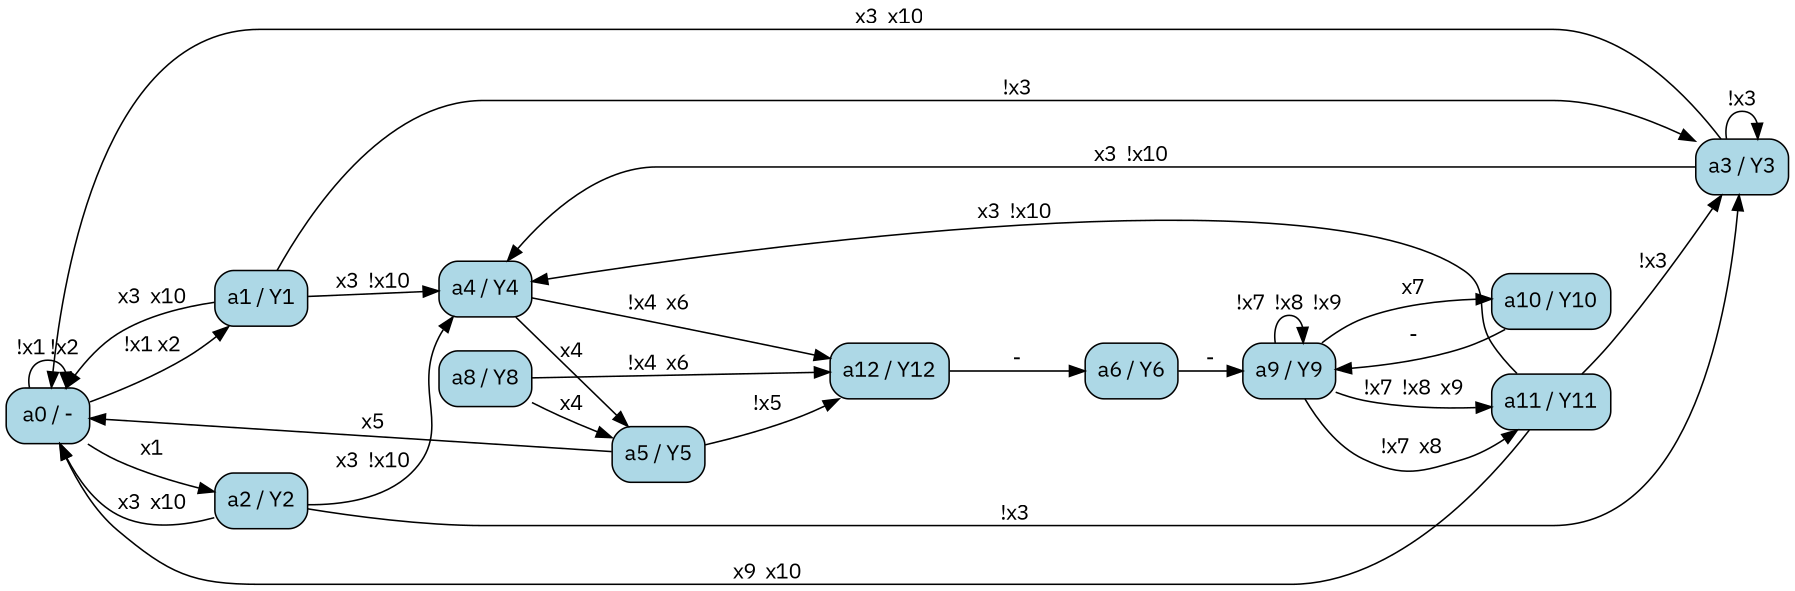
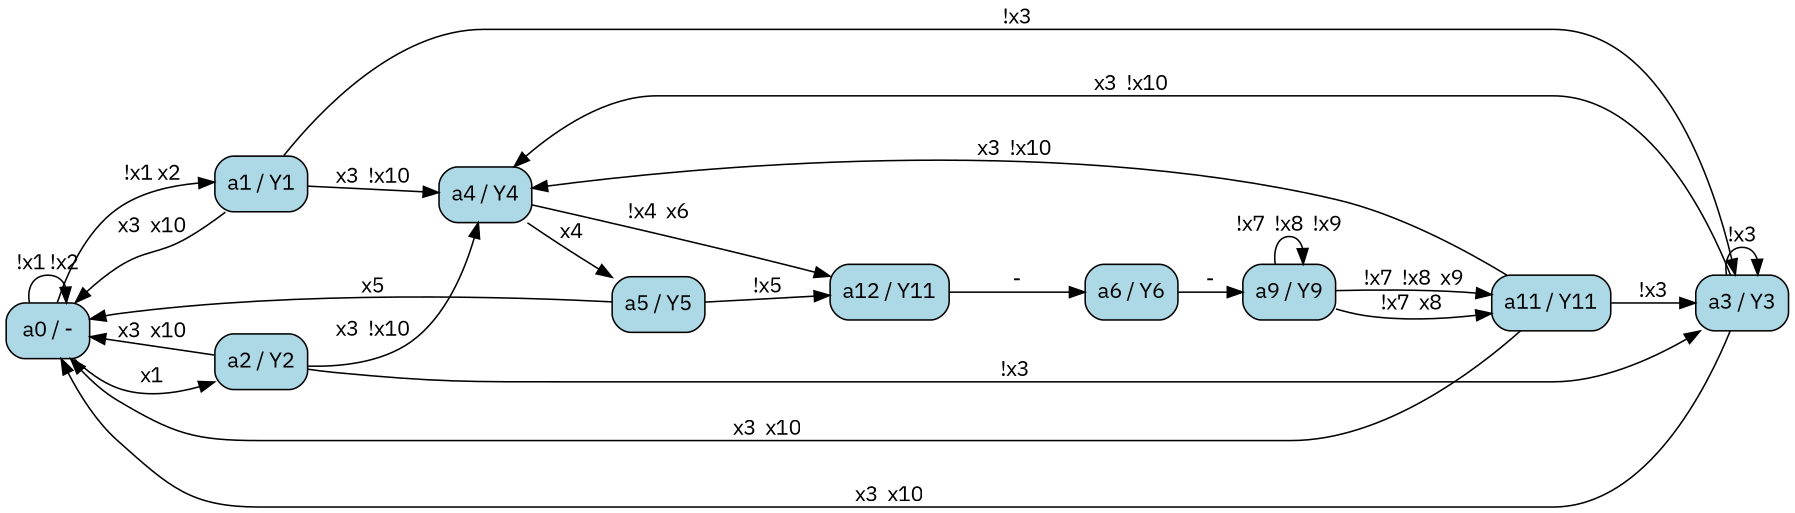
(1551, 301) -> none
(890, 371) -> (890, 292)
(485, 379) -> none
(768, 573) -> (768, 429)
